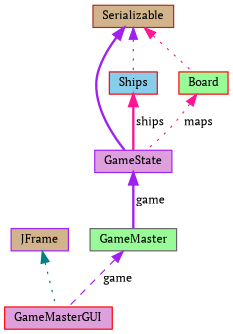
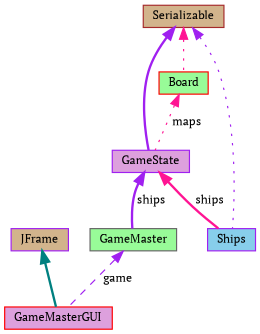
(133, 83) -> (232, 240)
(133, 128) -> (192, 206)
(150, 201) -> (150, 201)
(51, 285) -> (51, 285)
